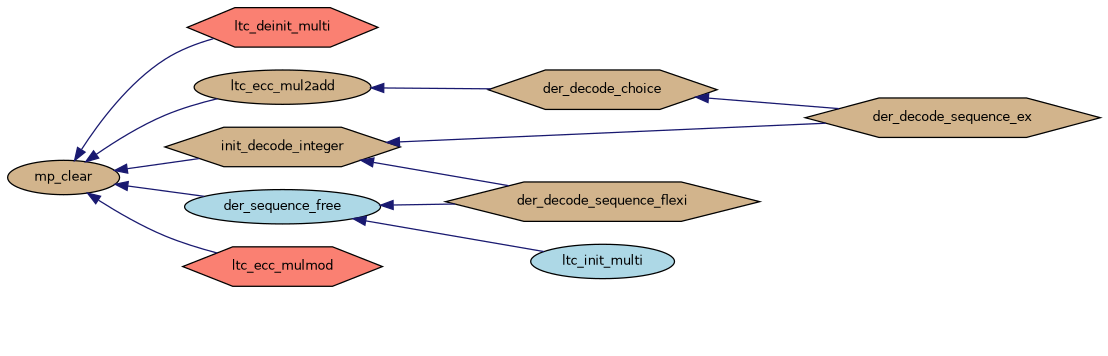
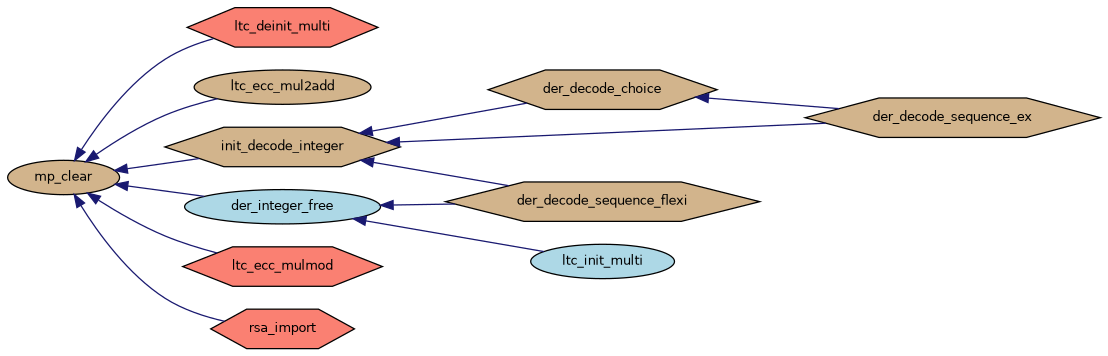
(437, 88) -> (450, 117)
(283, 207) -> (283, 207)
none -> (283, 329)
